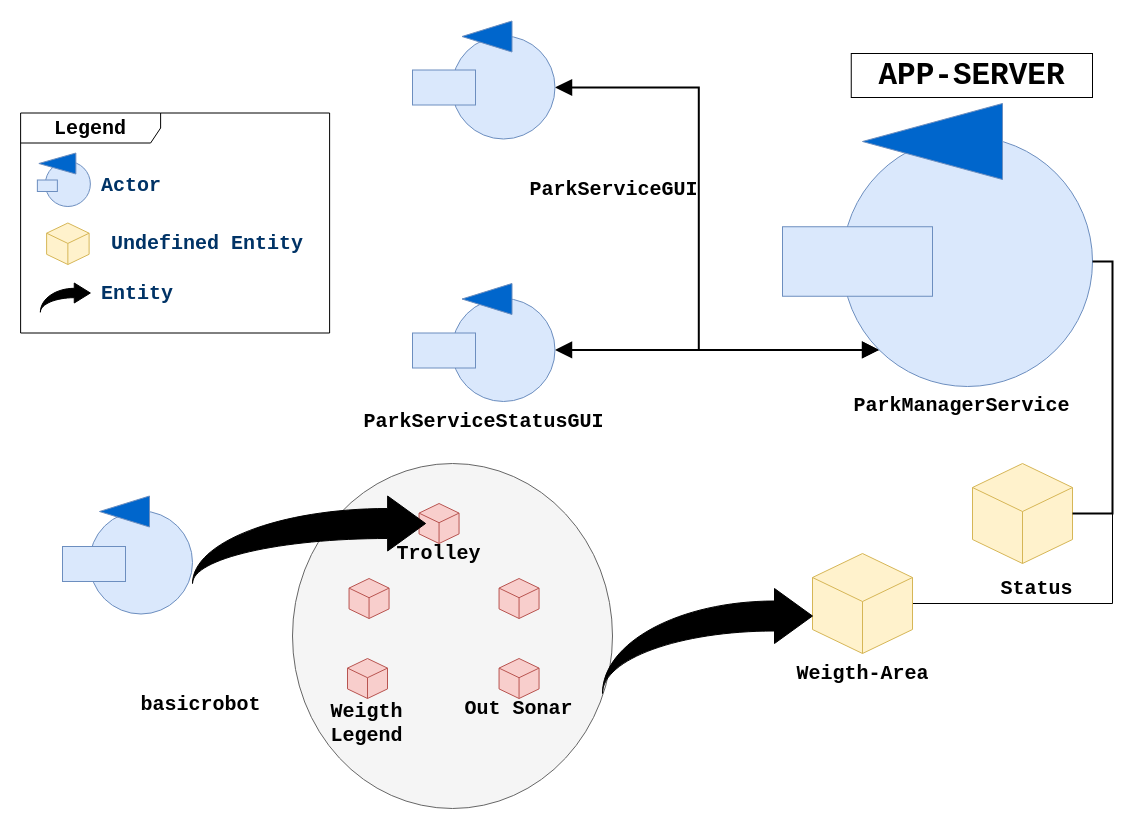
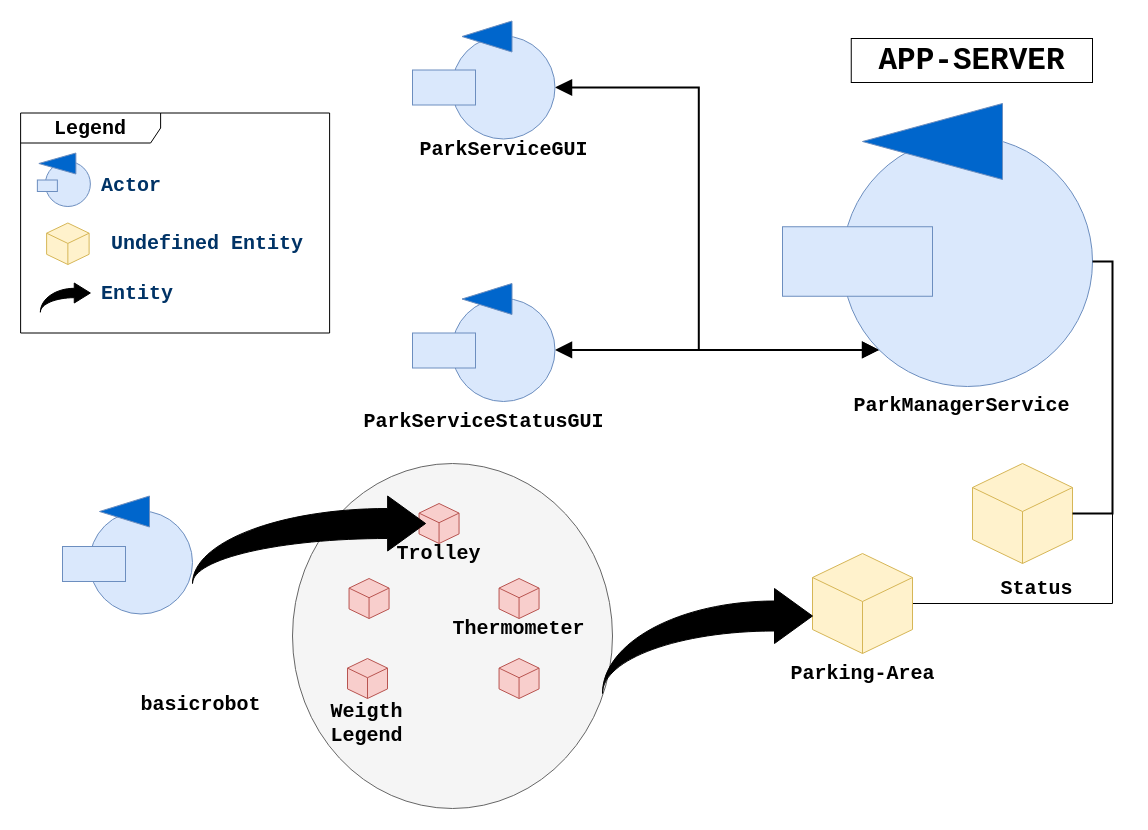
(972, 76) -> (972, 61)
(614, 189) -> (504, 149)
none -> (519, 629)
(863, 674) -> (863, 674)
(519, 709) -> none
